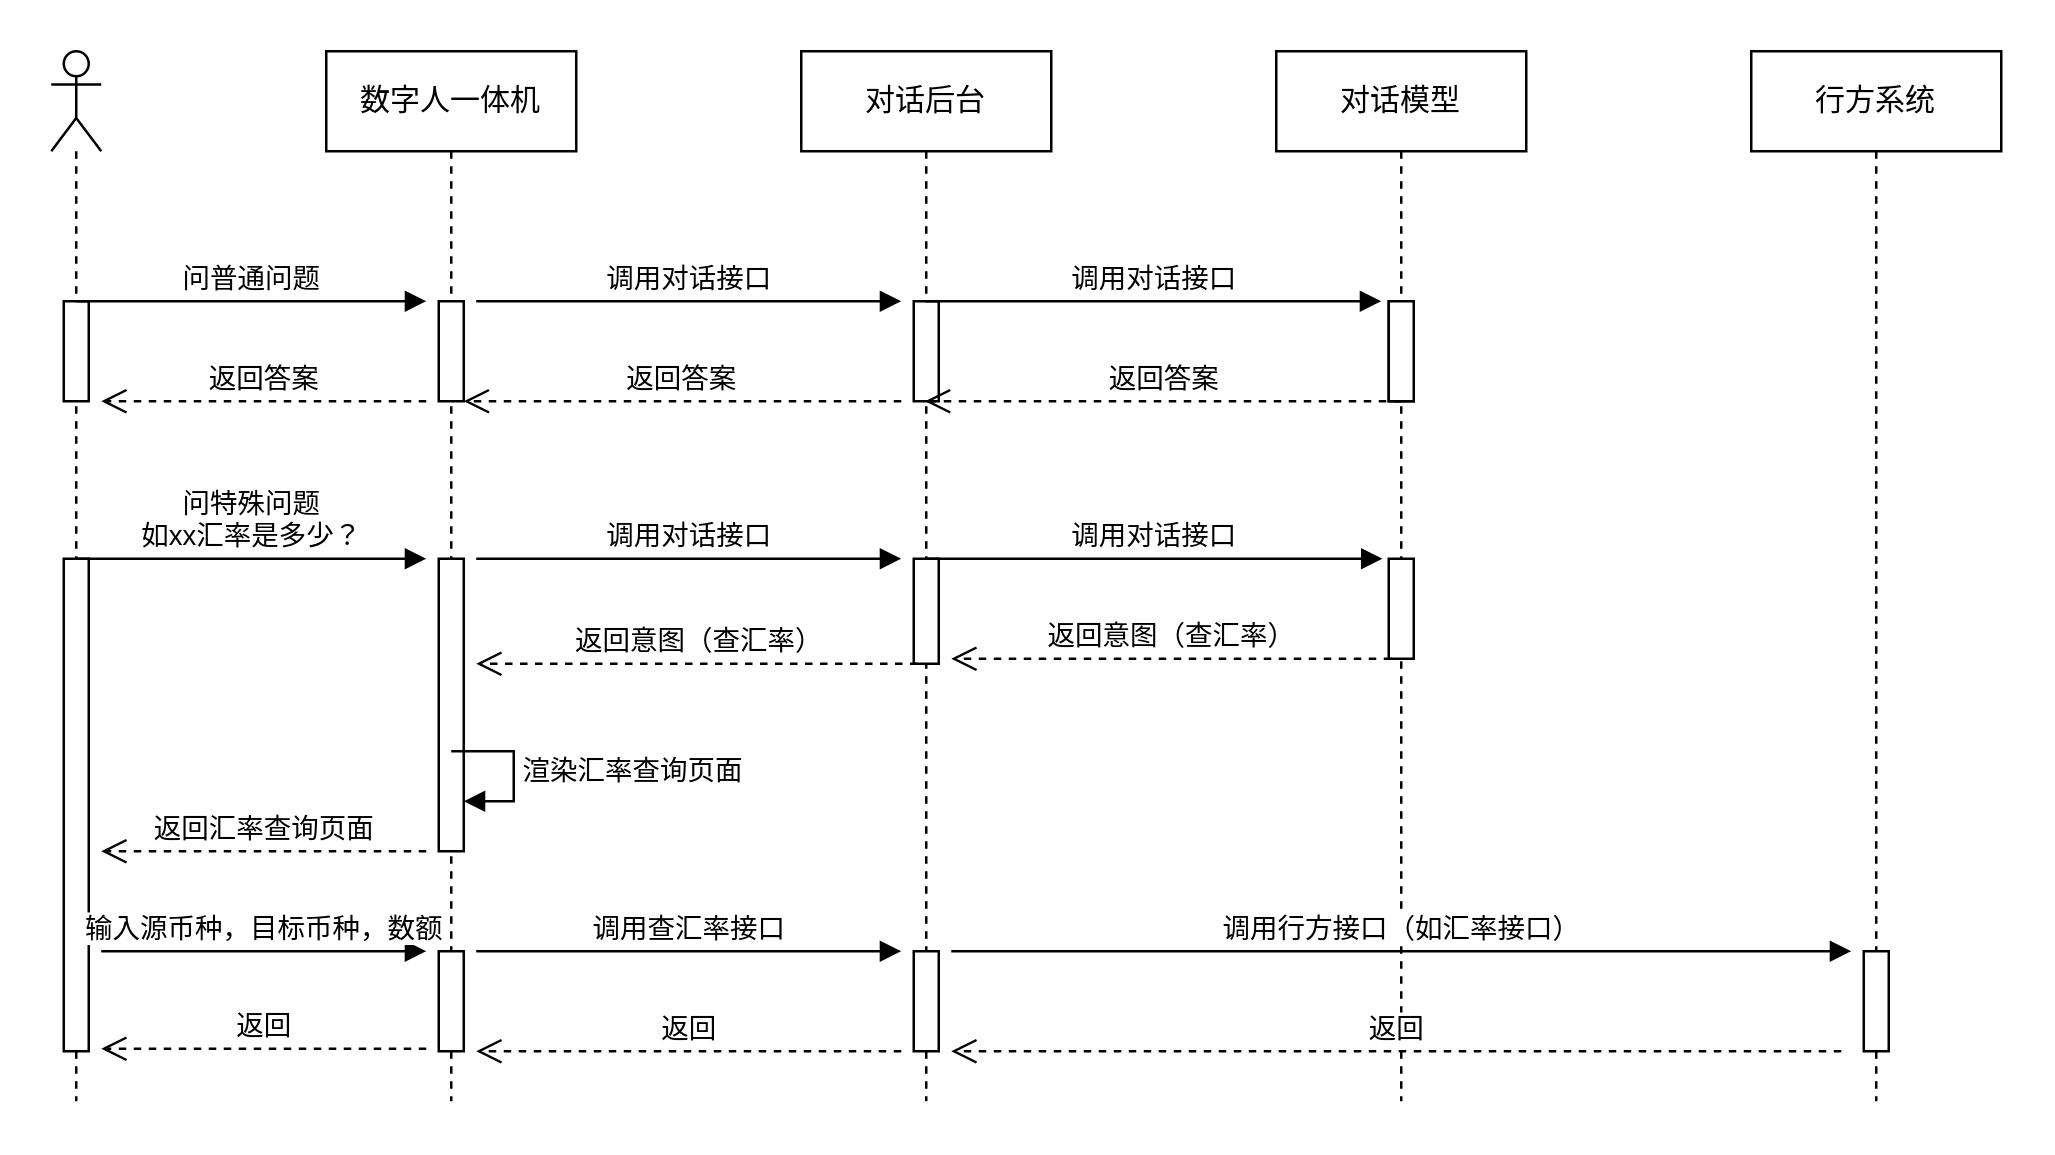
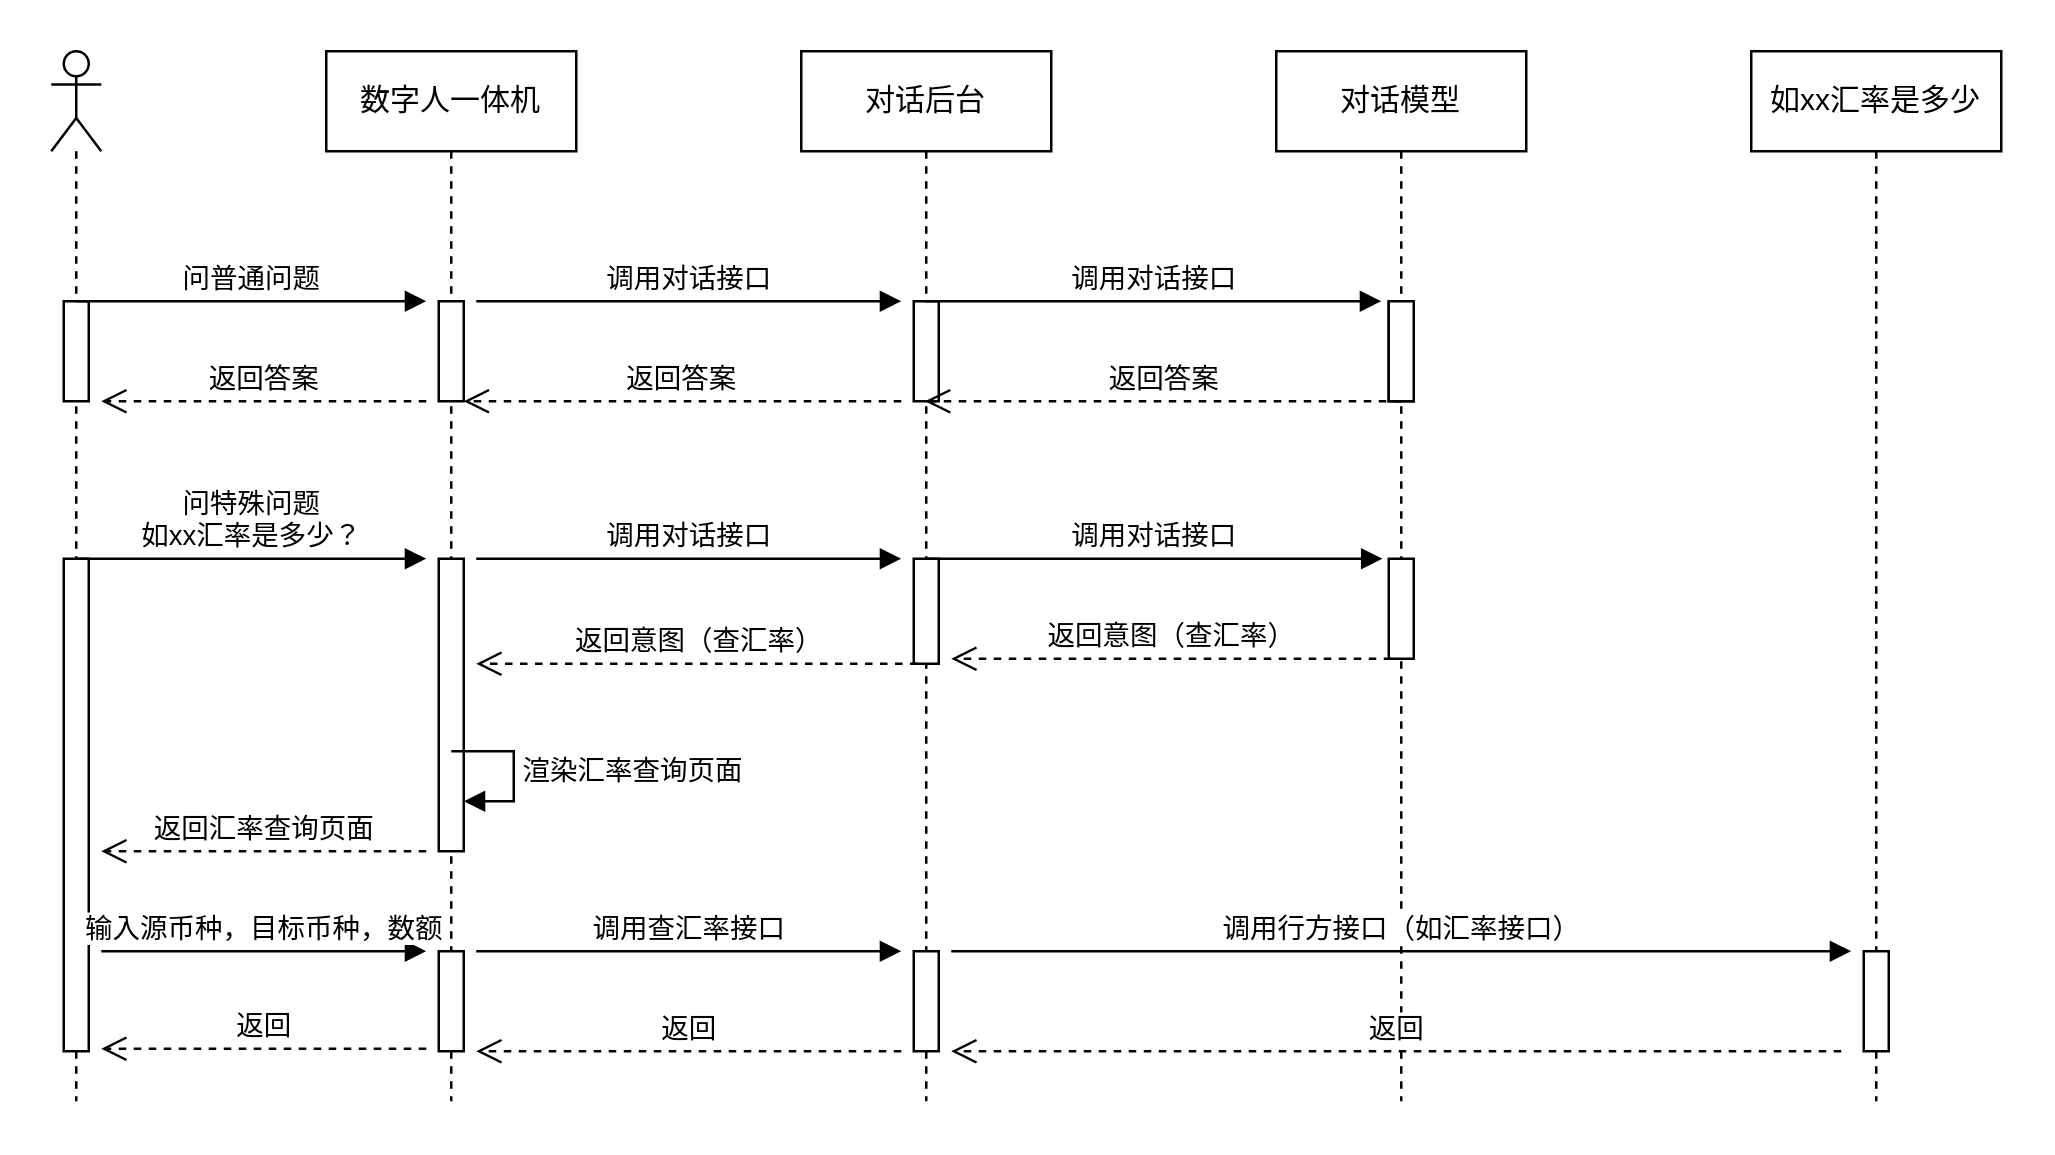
(1876, 101) -> (1876, 101)
